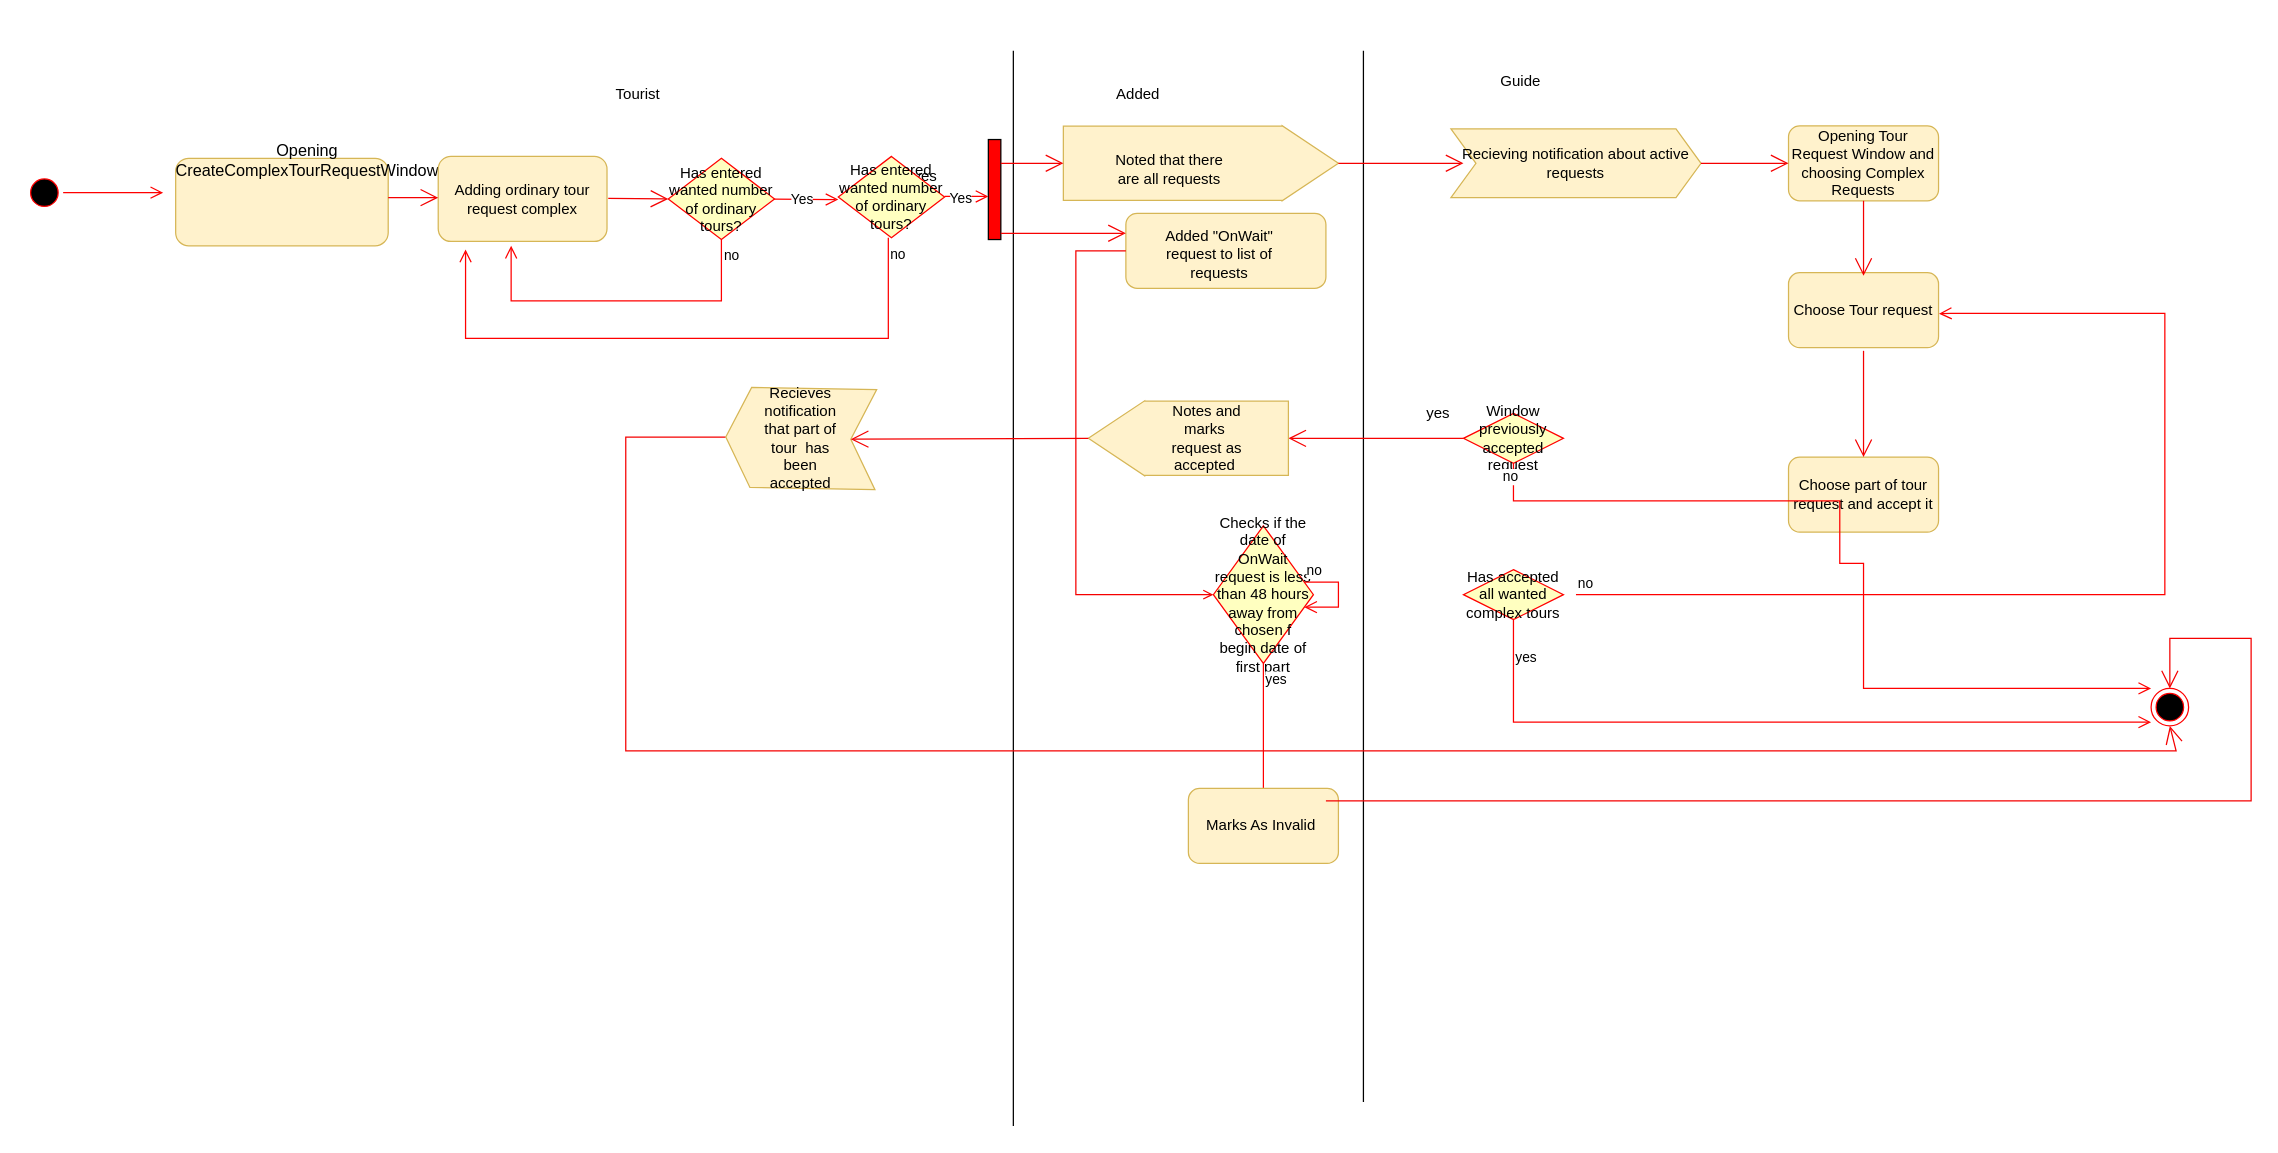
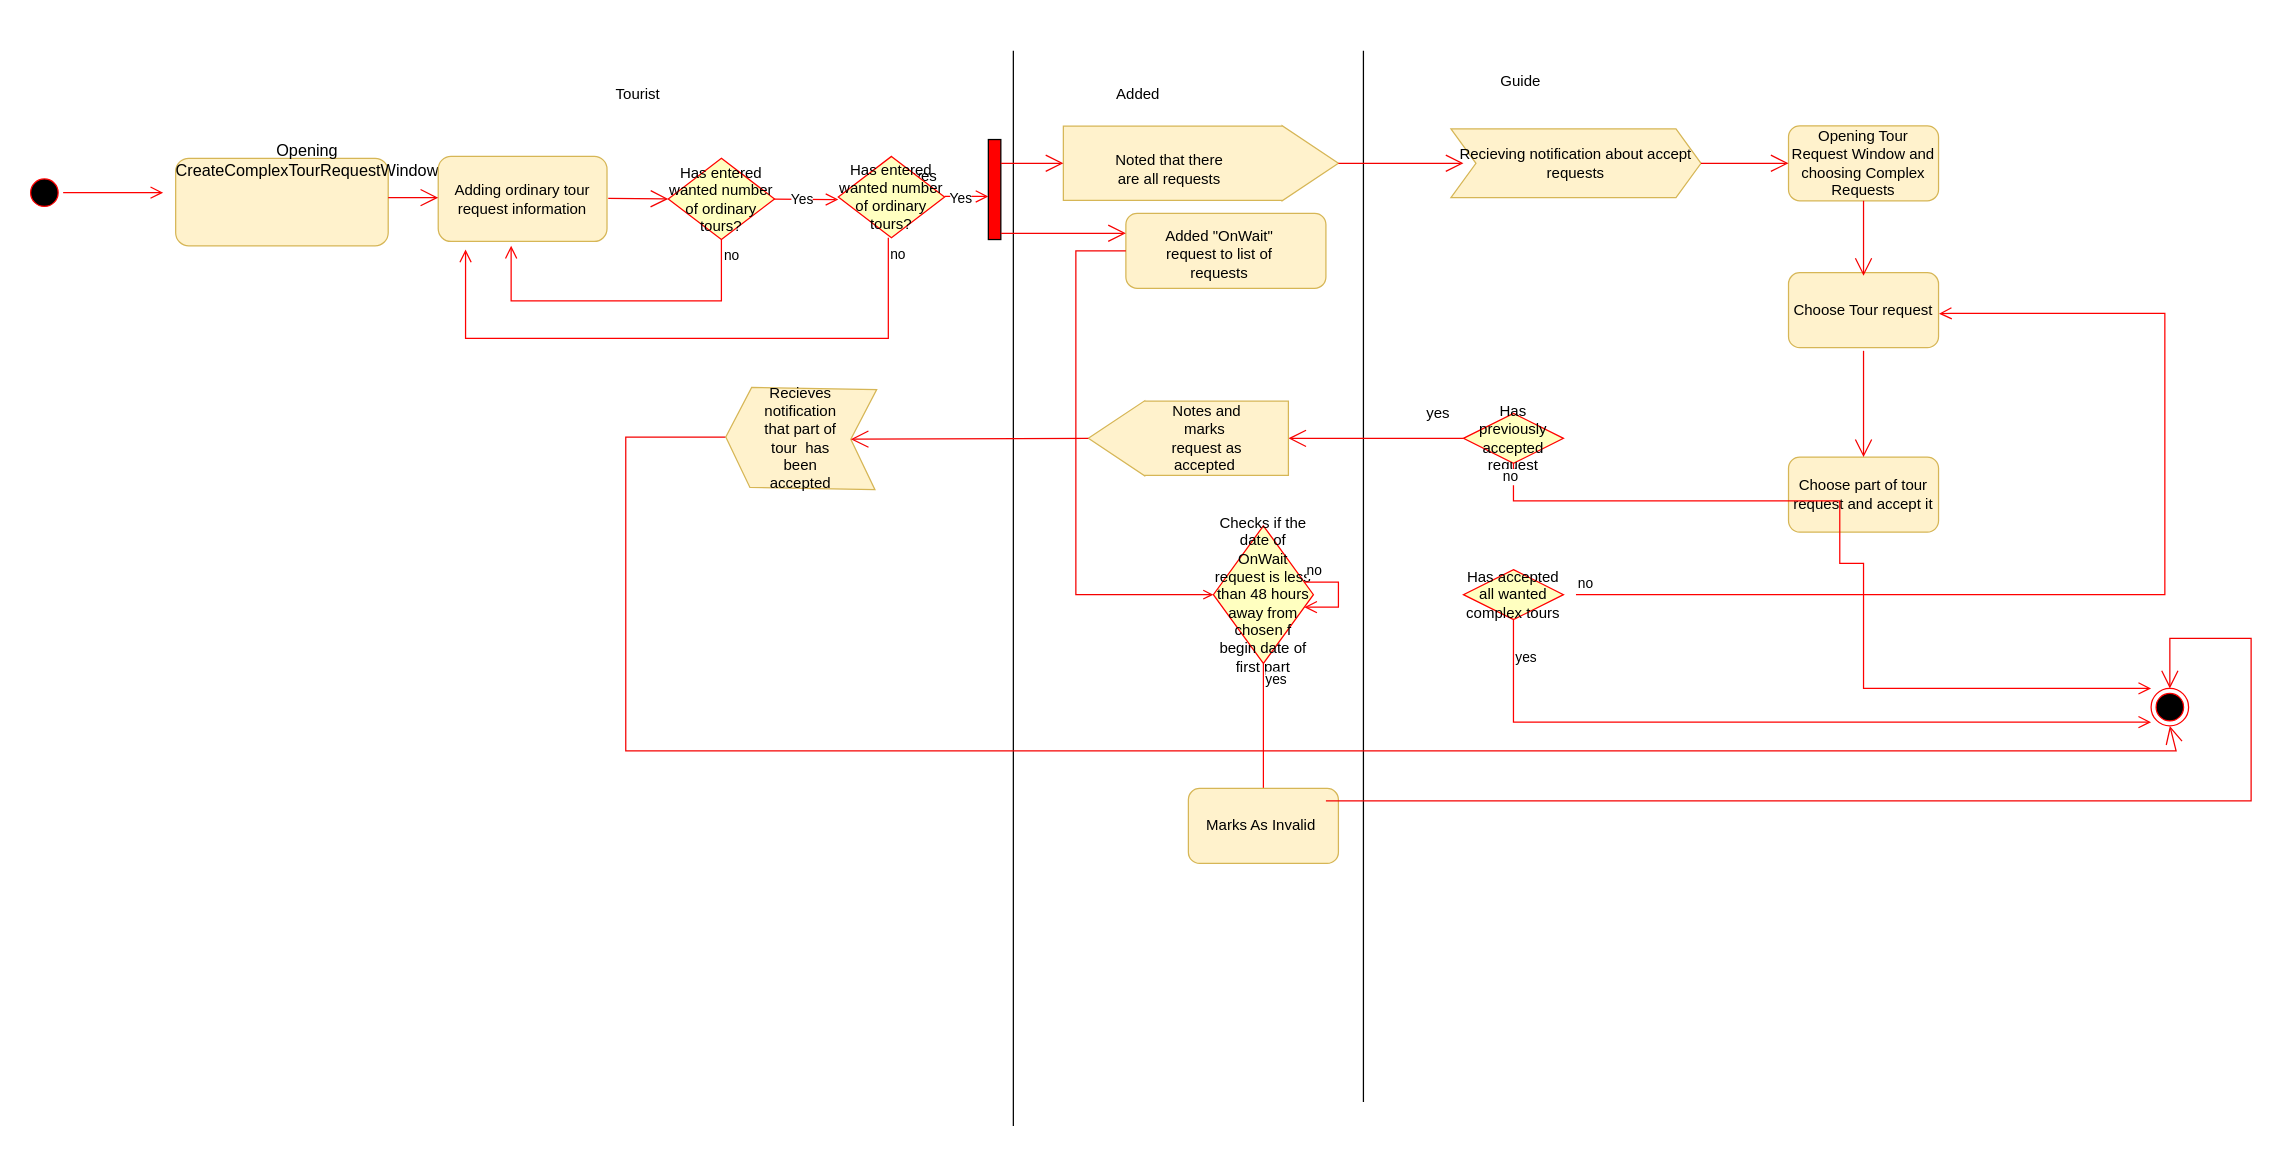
(1576, 163) -> (1576, 163)
(523, 199) -> (523, 199)
(1513, 438) -> (1513, 438)
